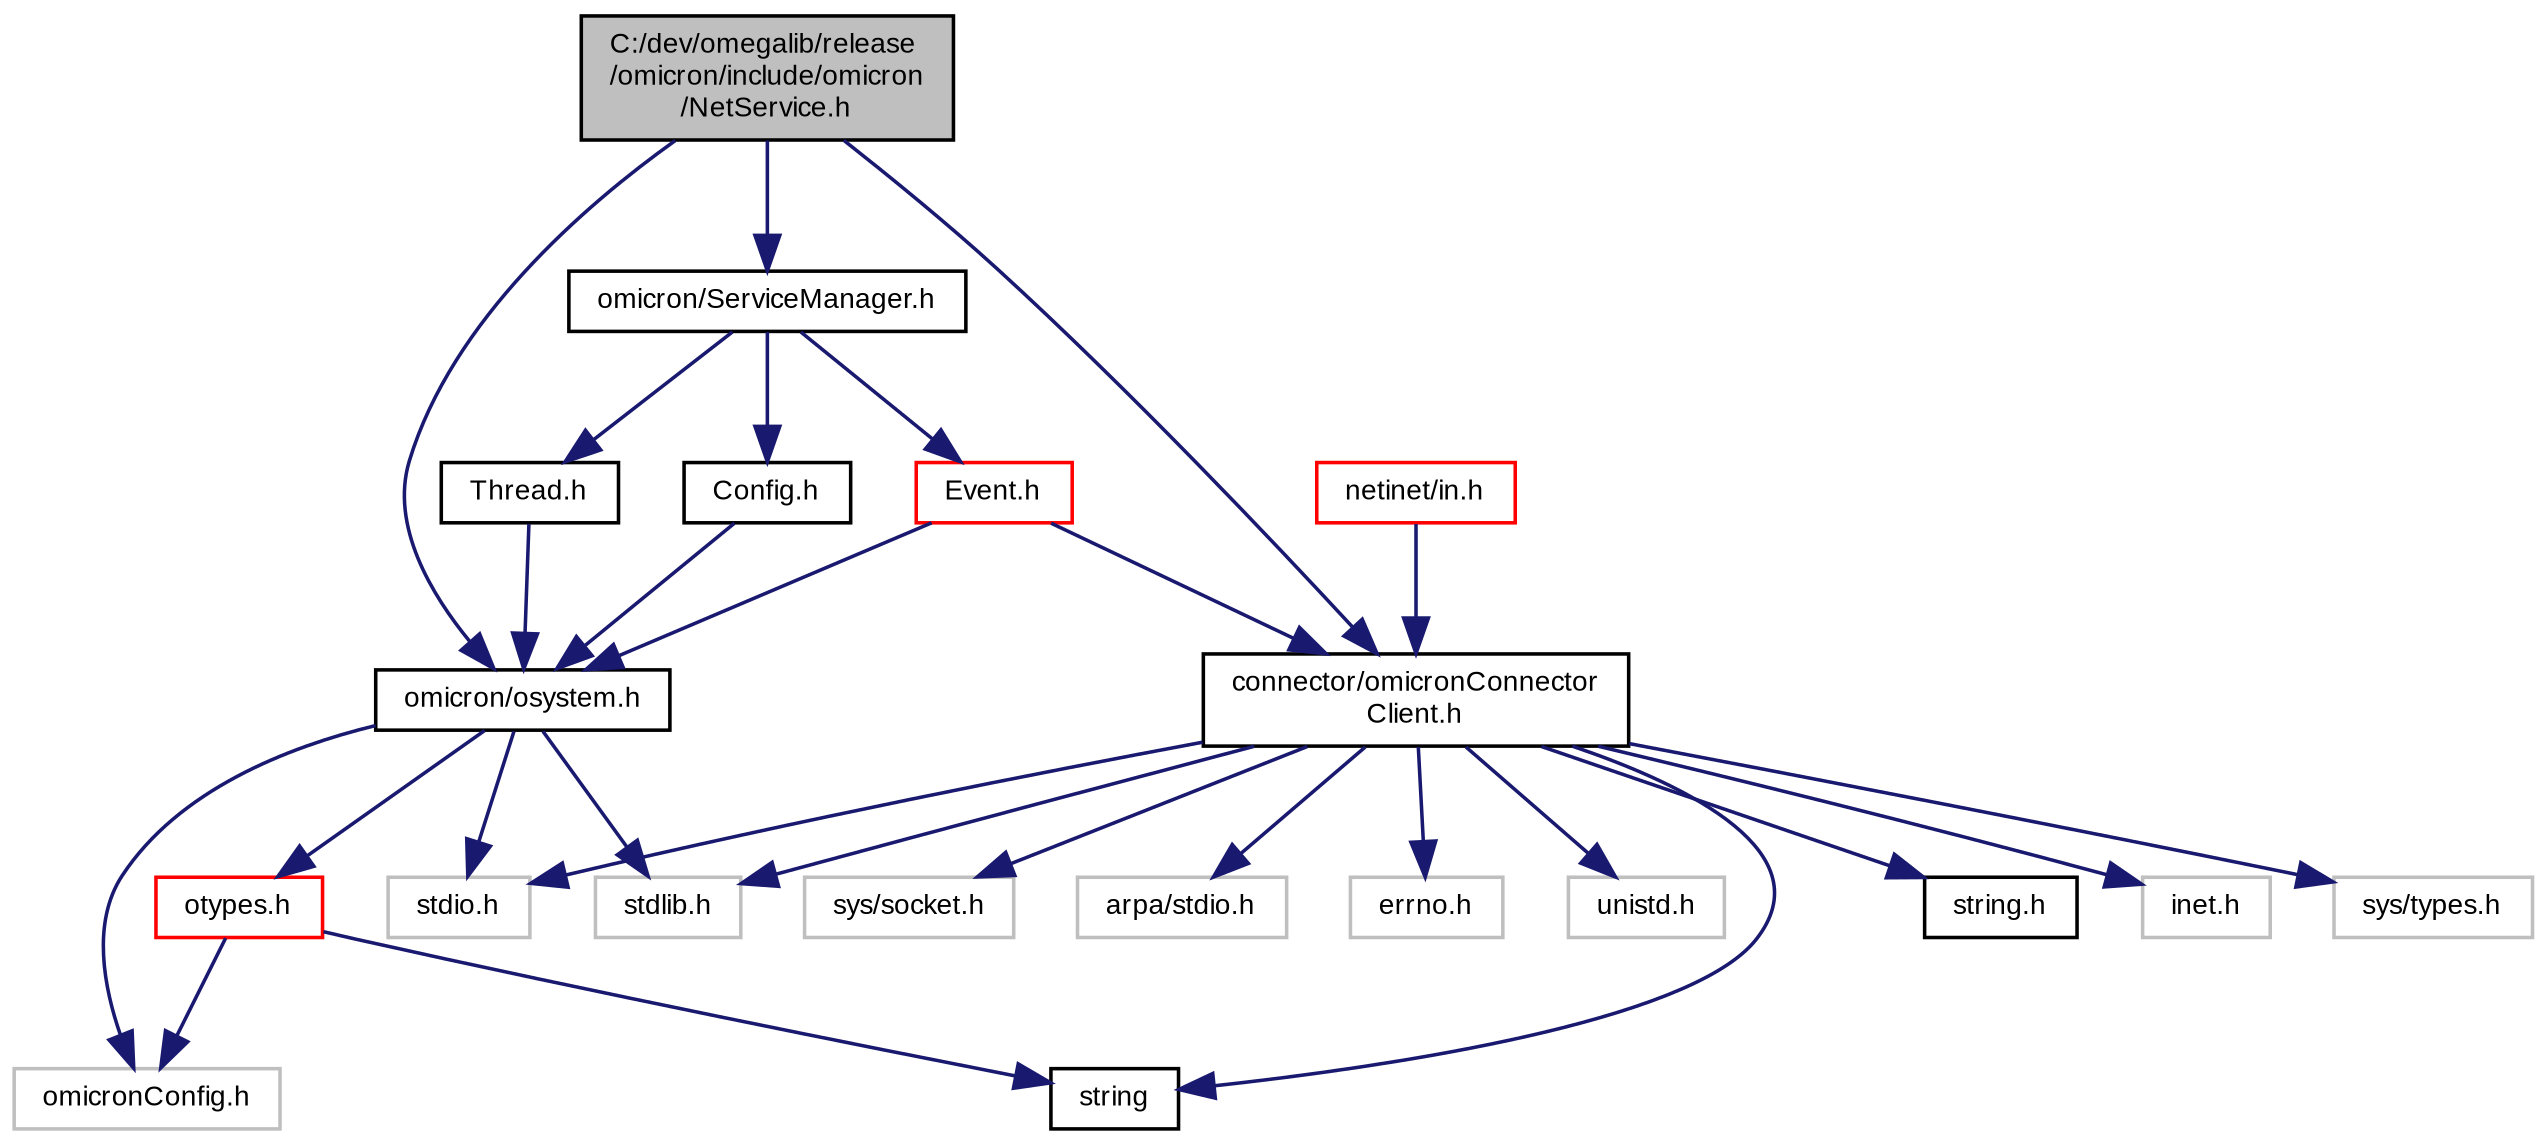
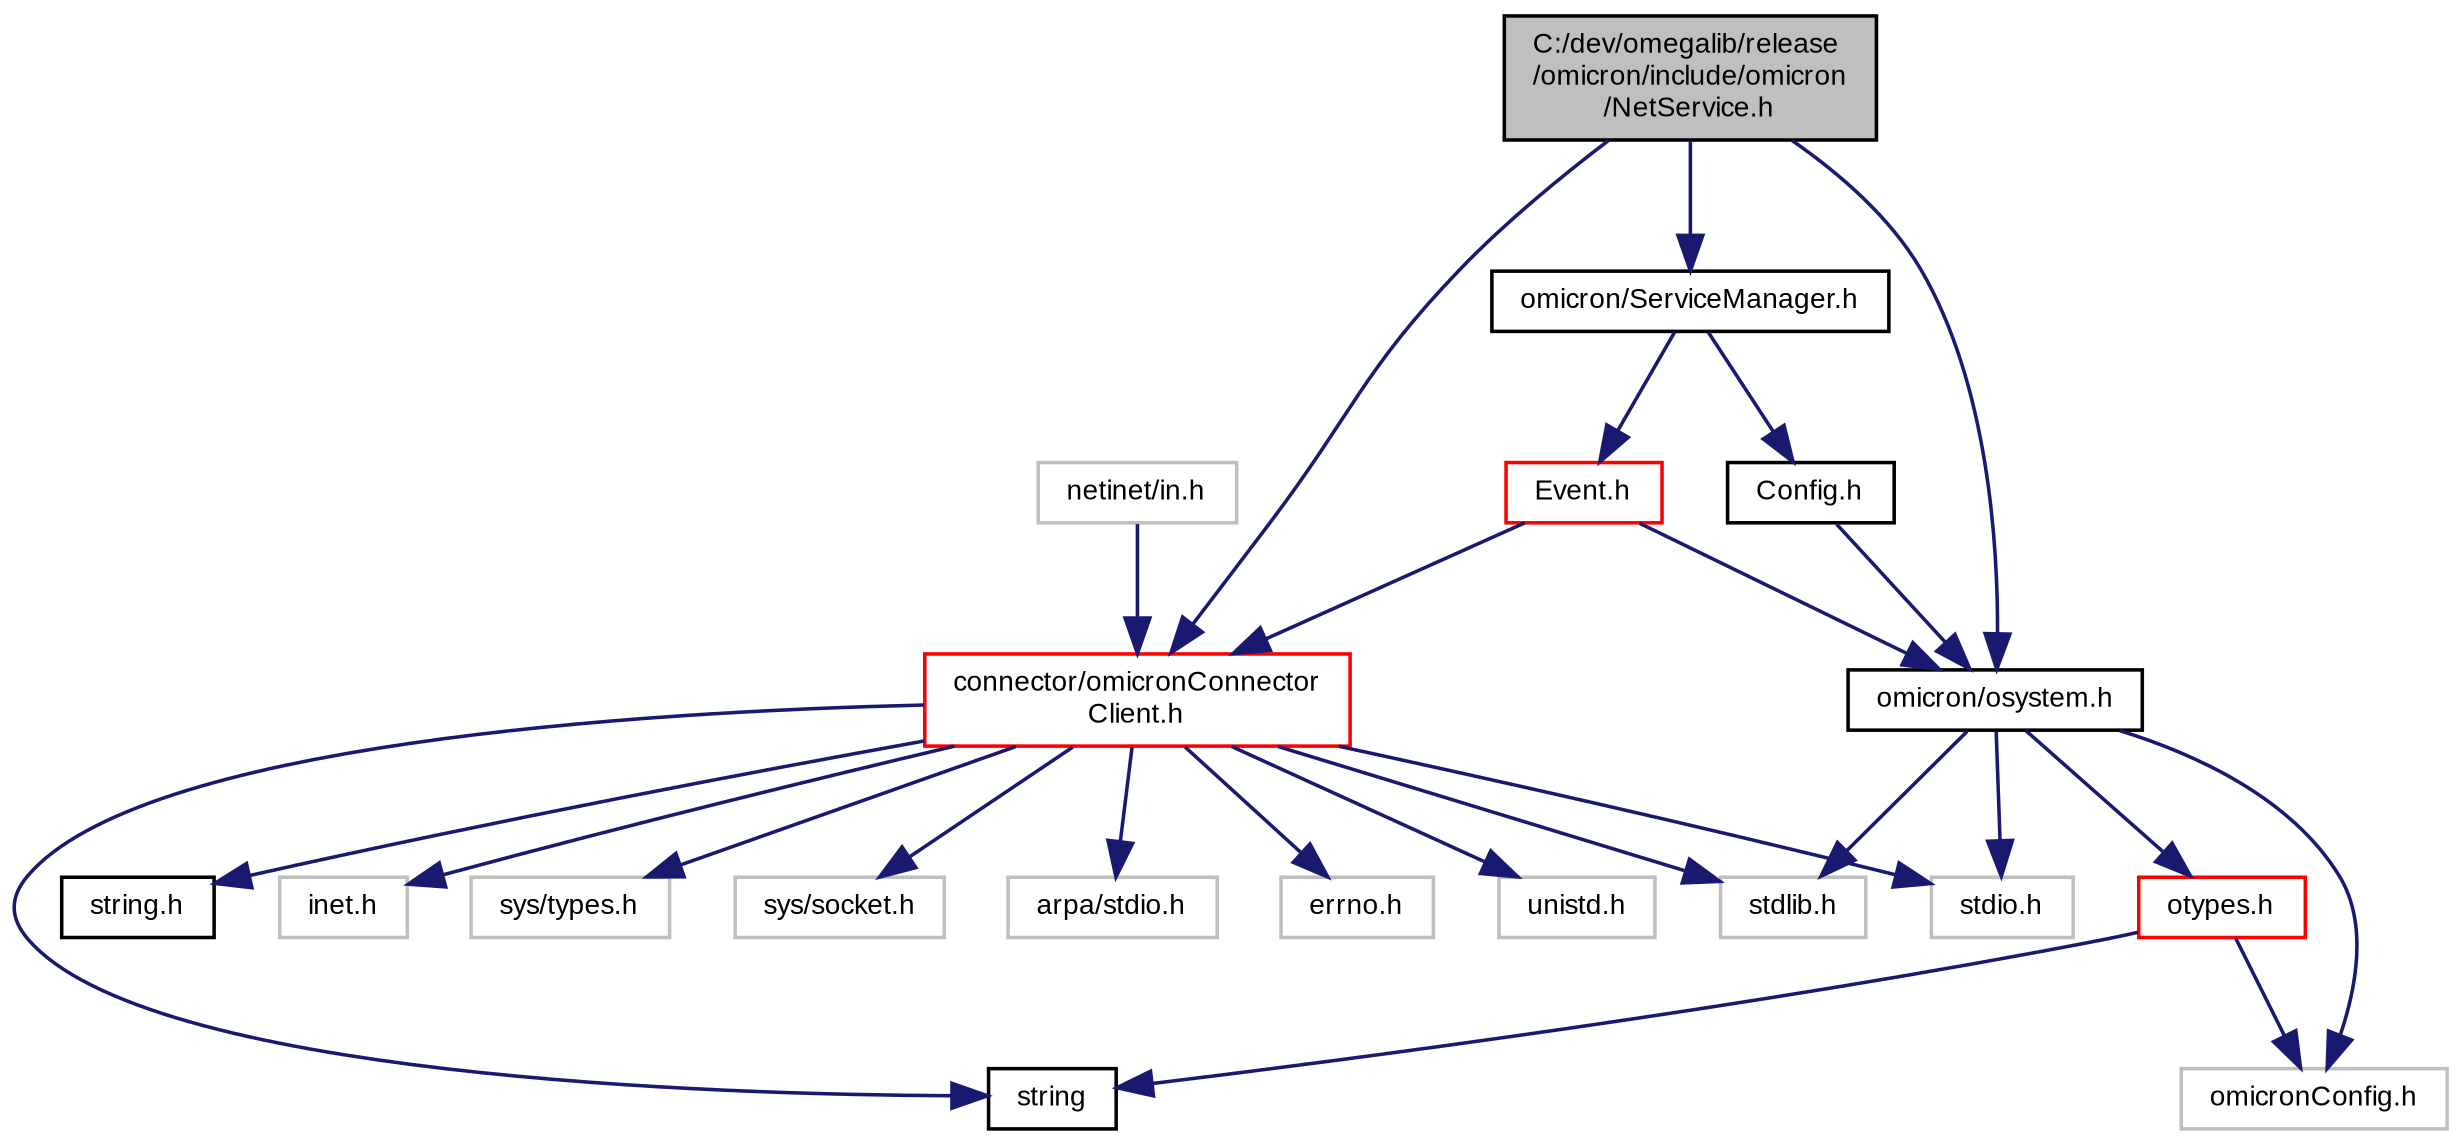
(530, 493) -> none
(1416, 493) -> (1137, 493)
(1416, 700) -> (1137, 700)
